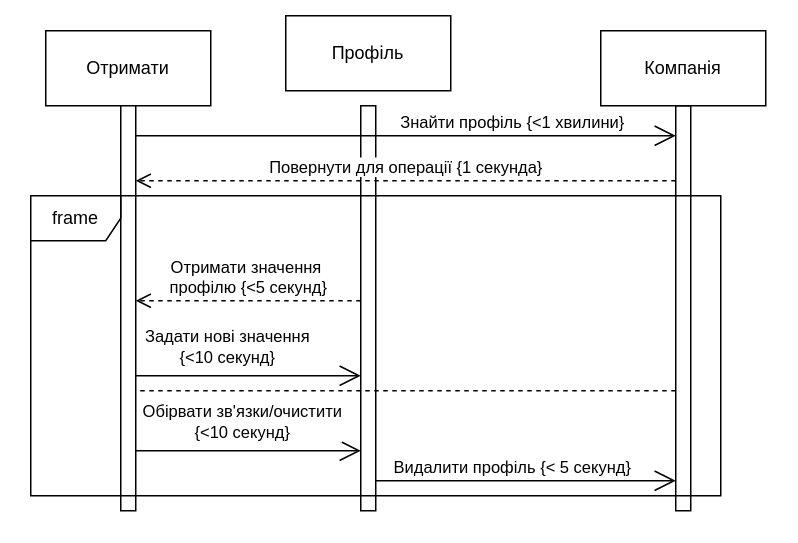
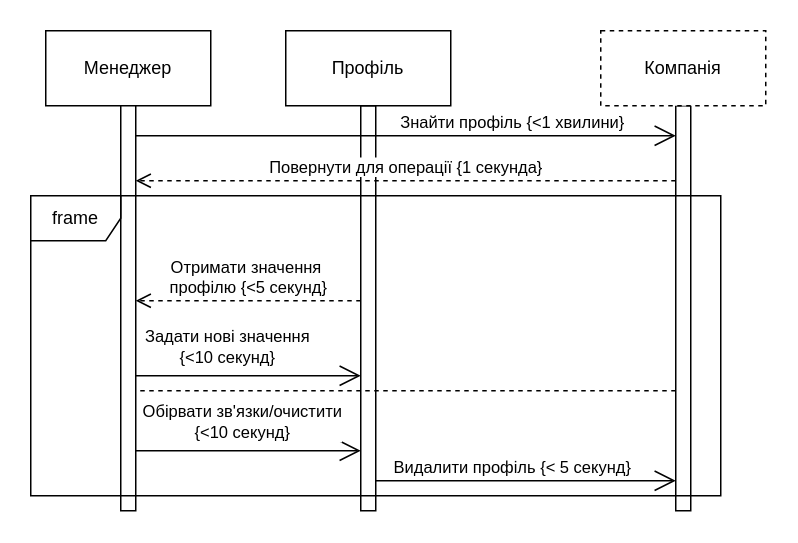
(368, 53) -> (368, 68)
(128, 68) -> (128, 68)
(683, 68) -> (683, 68)
